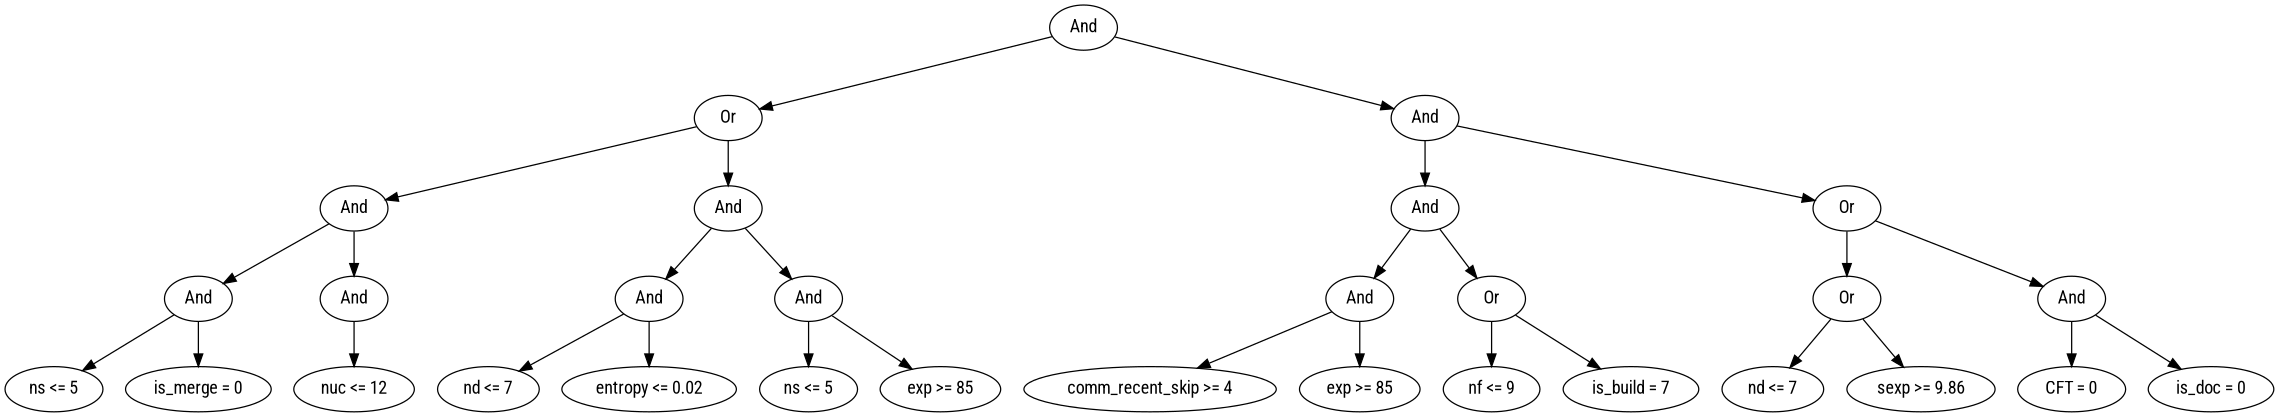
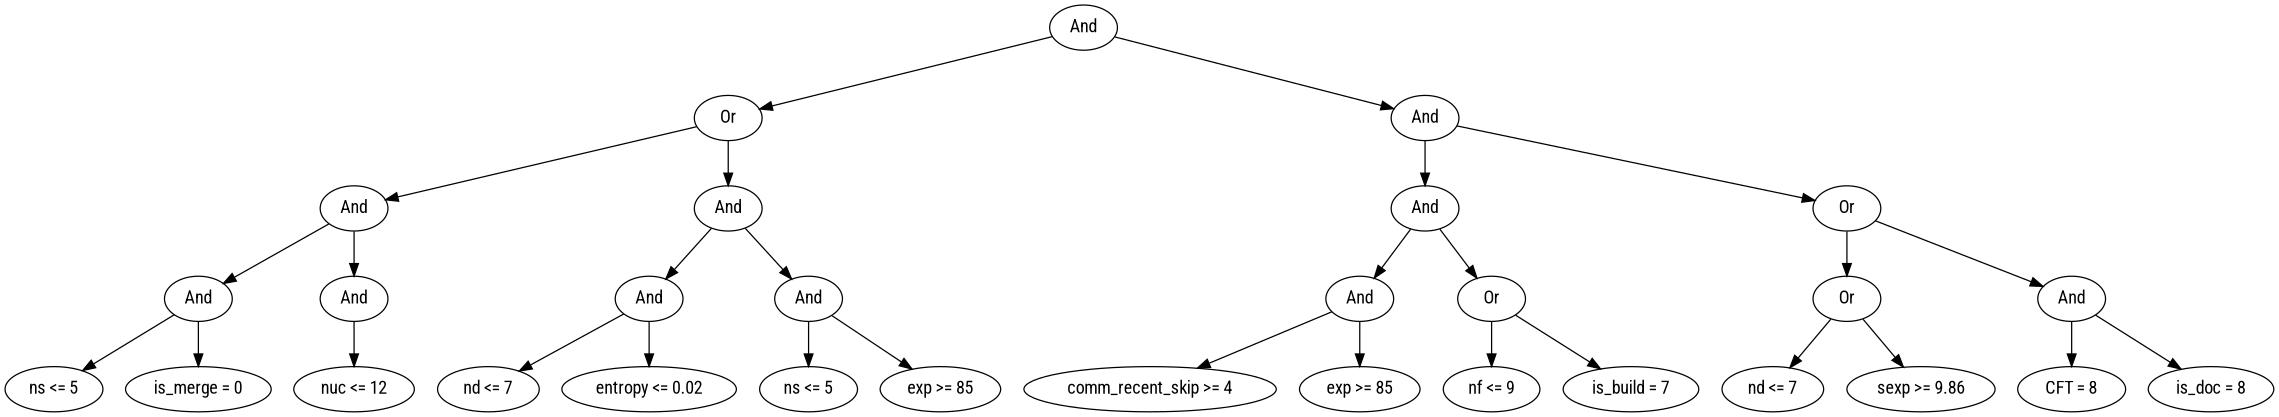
(2072, 389) -> (2072, 389)
(2211, 389) -> (2211, 389)
